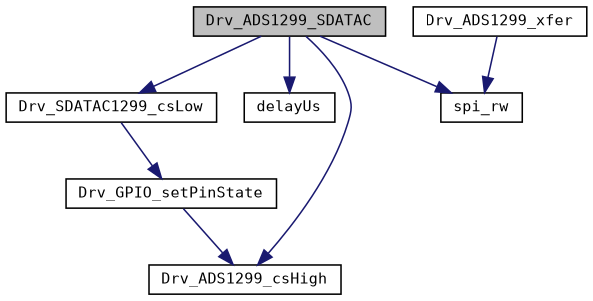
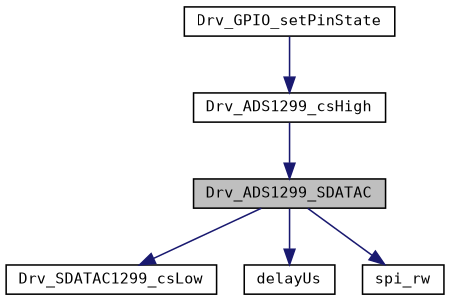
(500, 22) -> none
(137, 144) -> none
(339, 147) -> (290, 143)
